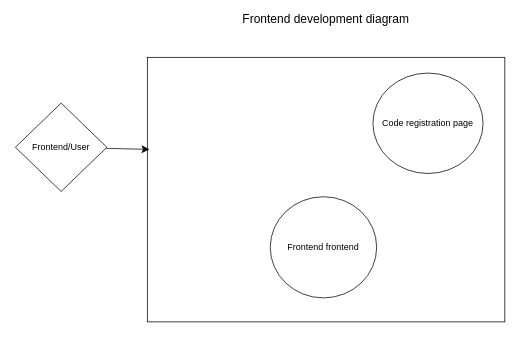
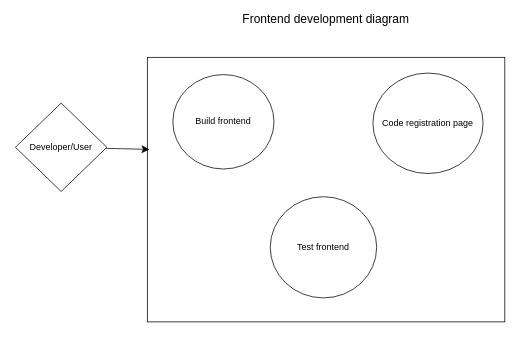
none -> (224, 122)
(61, 147) -> (61, 147)
(324, 248) -> (324, 248)
